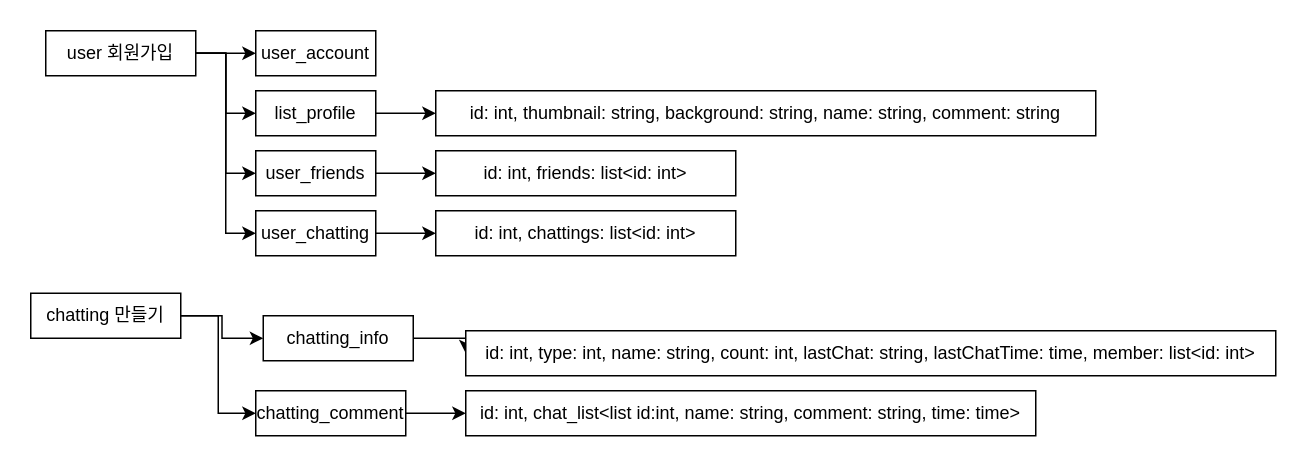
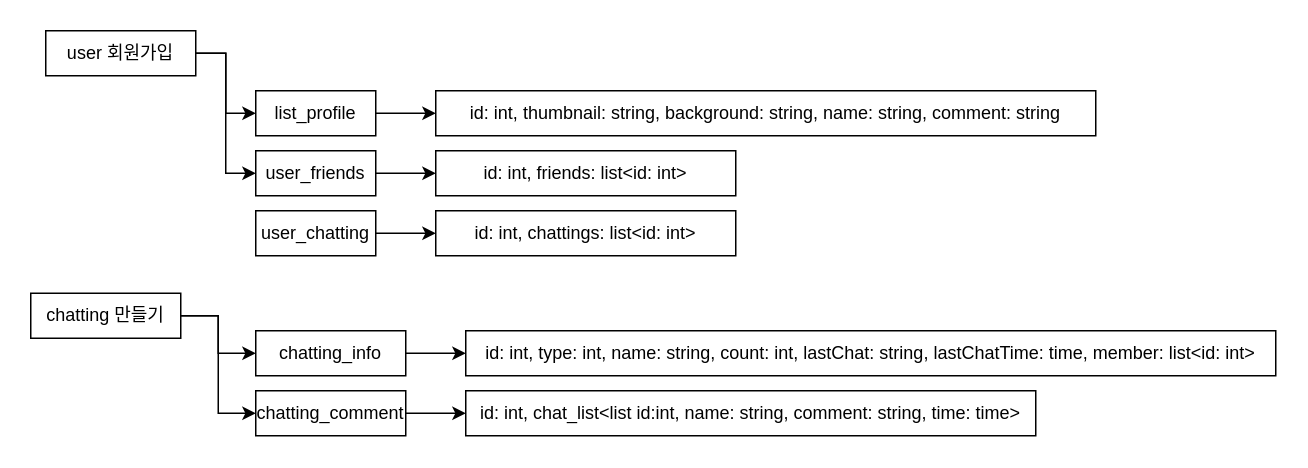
(237, 53) -> none
(316, 53) -> none
(226, 214) -> none
(338, 338) -> (331, 353)
